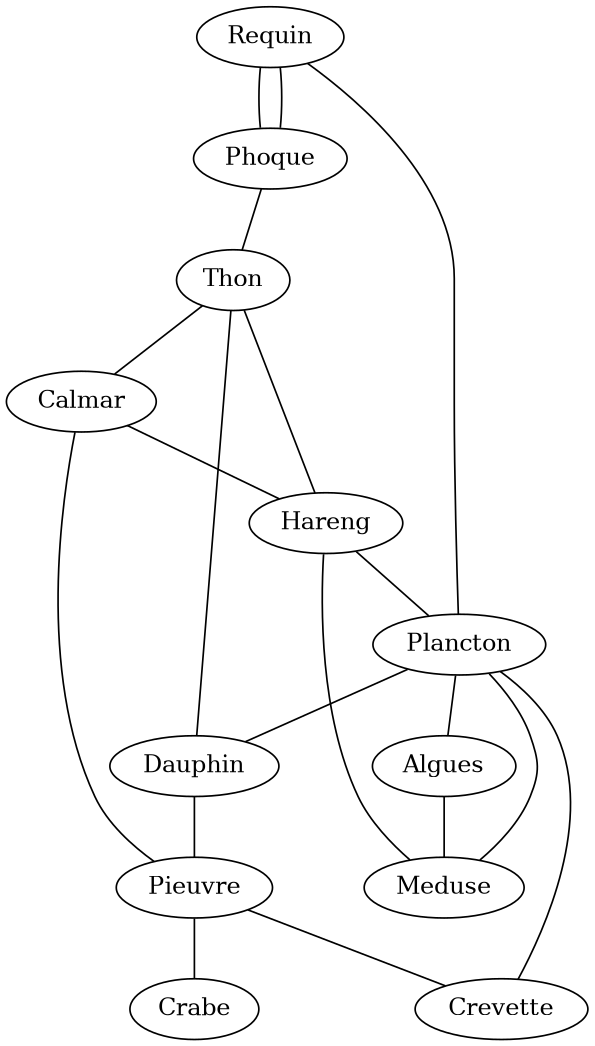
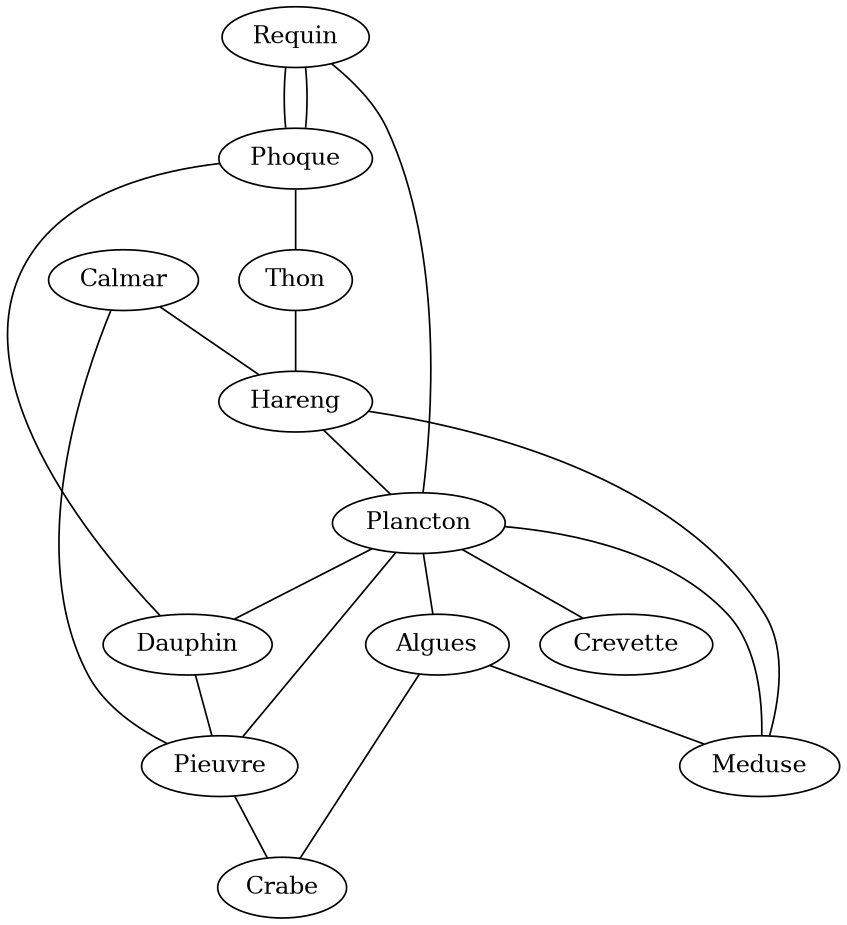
(159, 340) -> none
(214, 523) -> (8, 347)
none -> (360, 766)
(347, 948) -> (319, 645)
